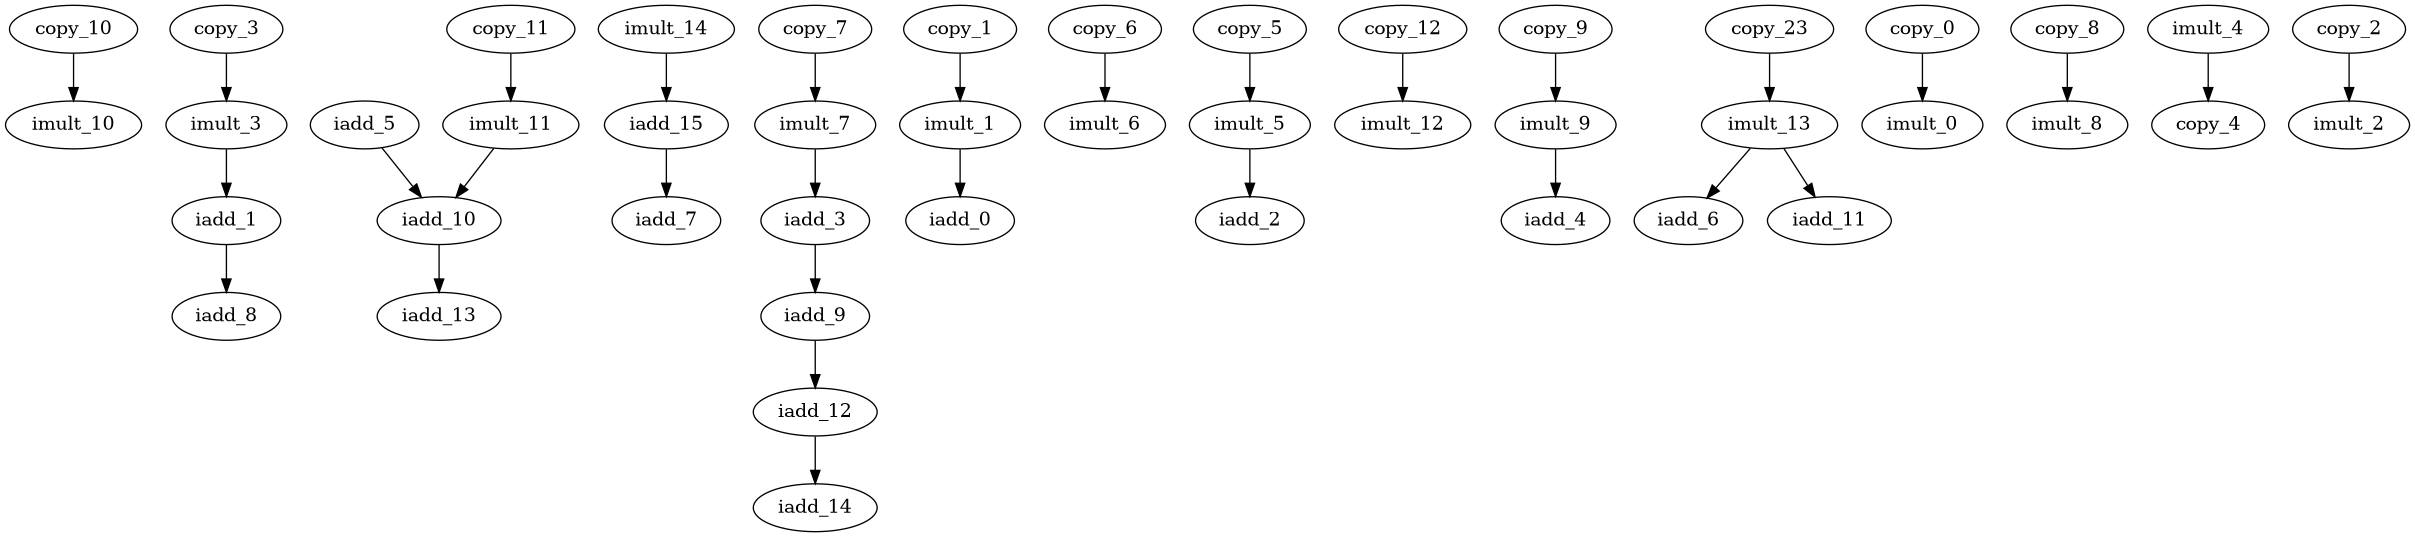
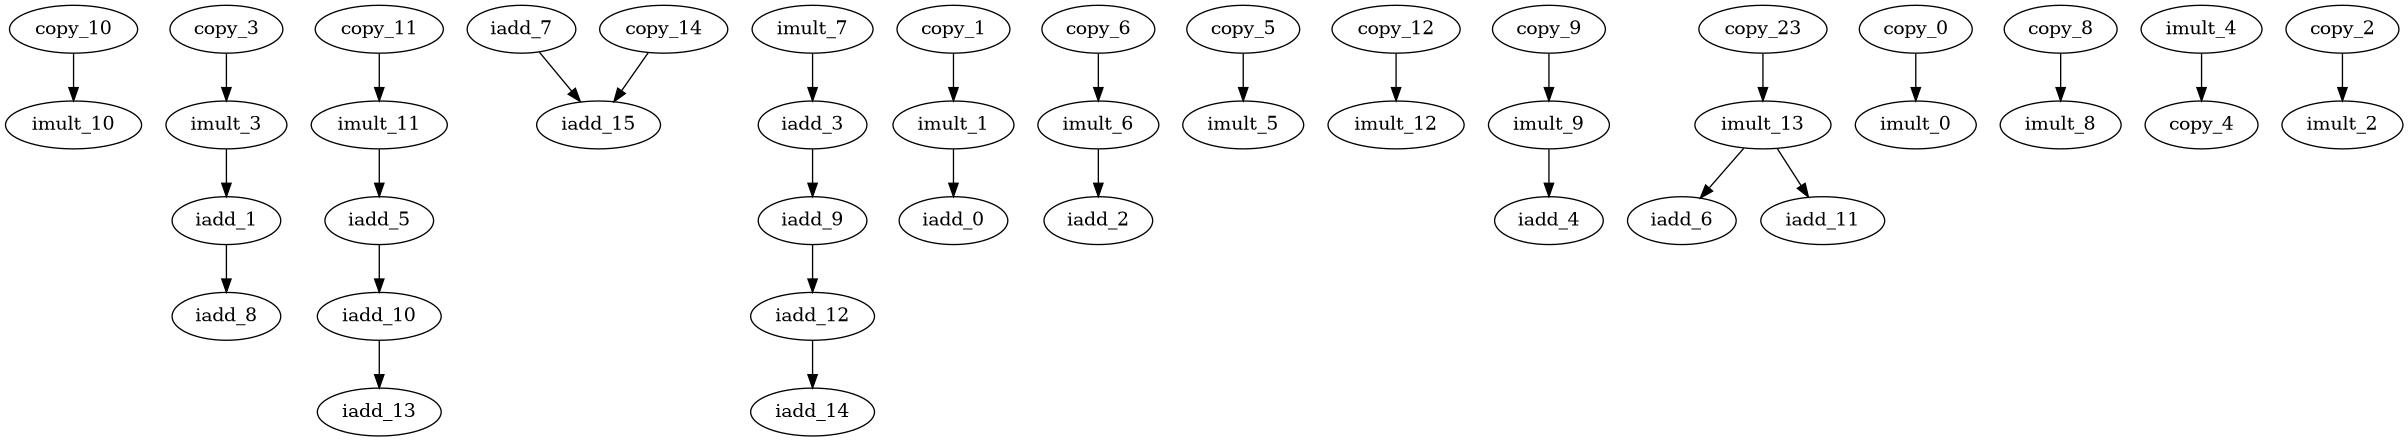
(666, 29) -> (664, 29)
(815, 29) -> none
(666, 166) -> (556, 72)
(1250, 166) -> (1098, 166)
(479, 168) -> (379, 166)
